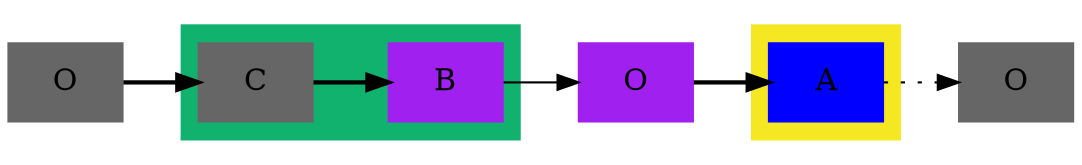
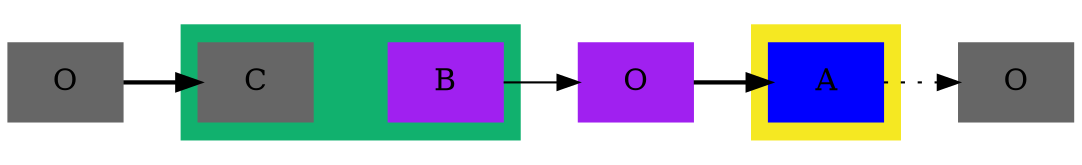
(340, 82) -> none
